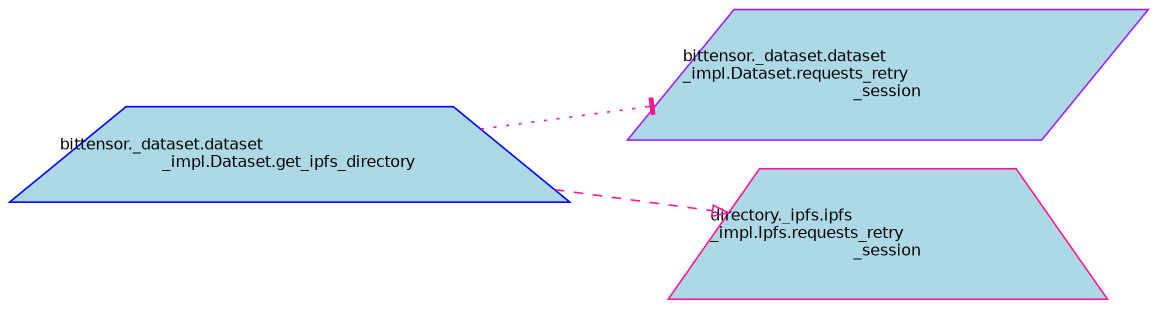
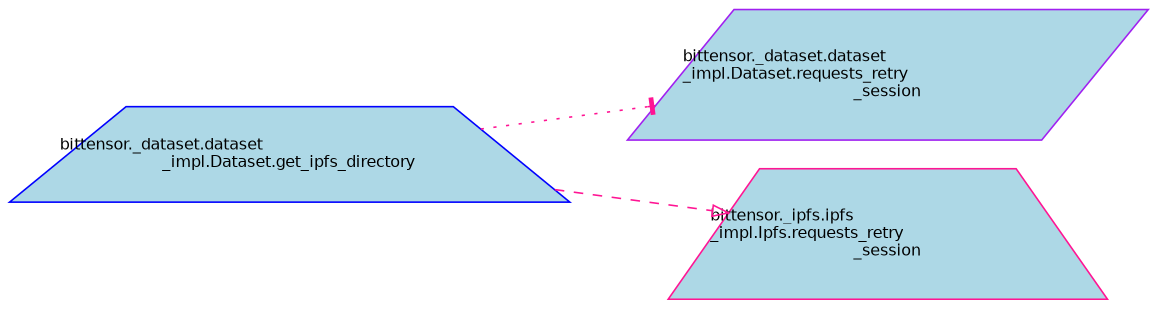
(888, 234) -> (888, 234)
